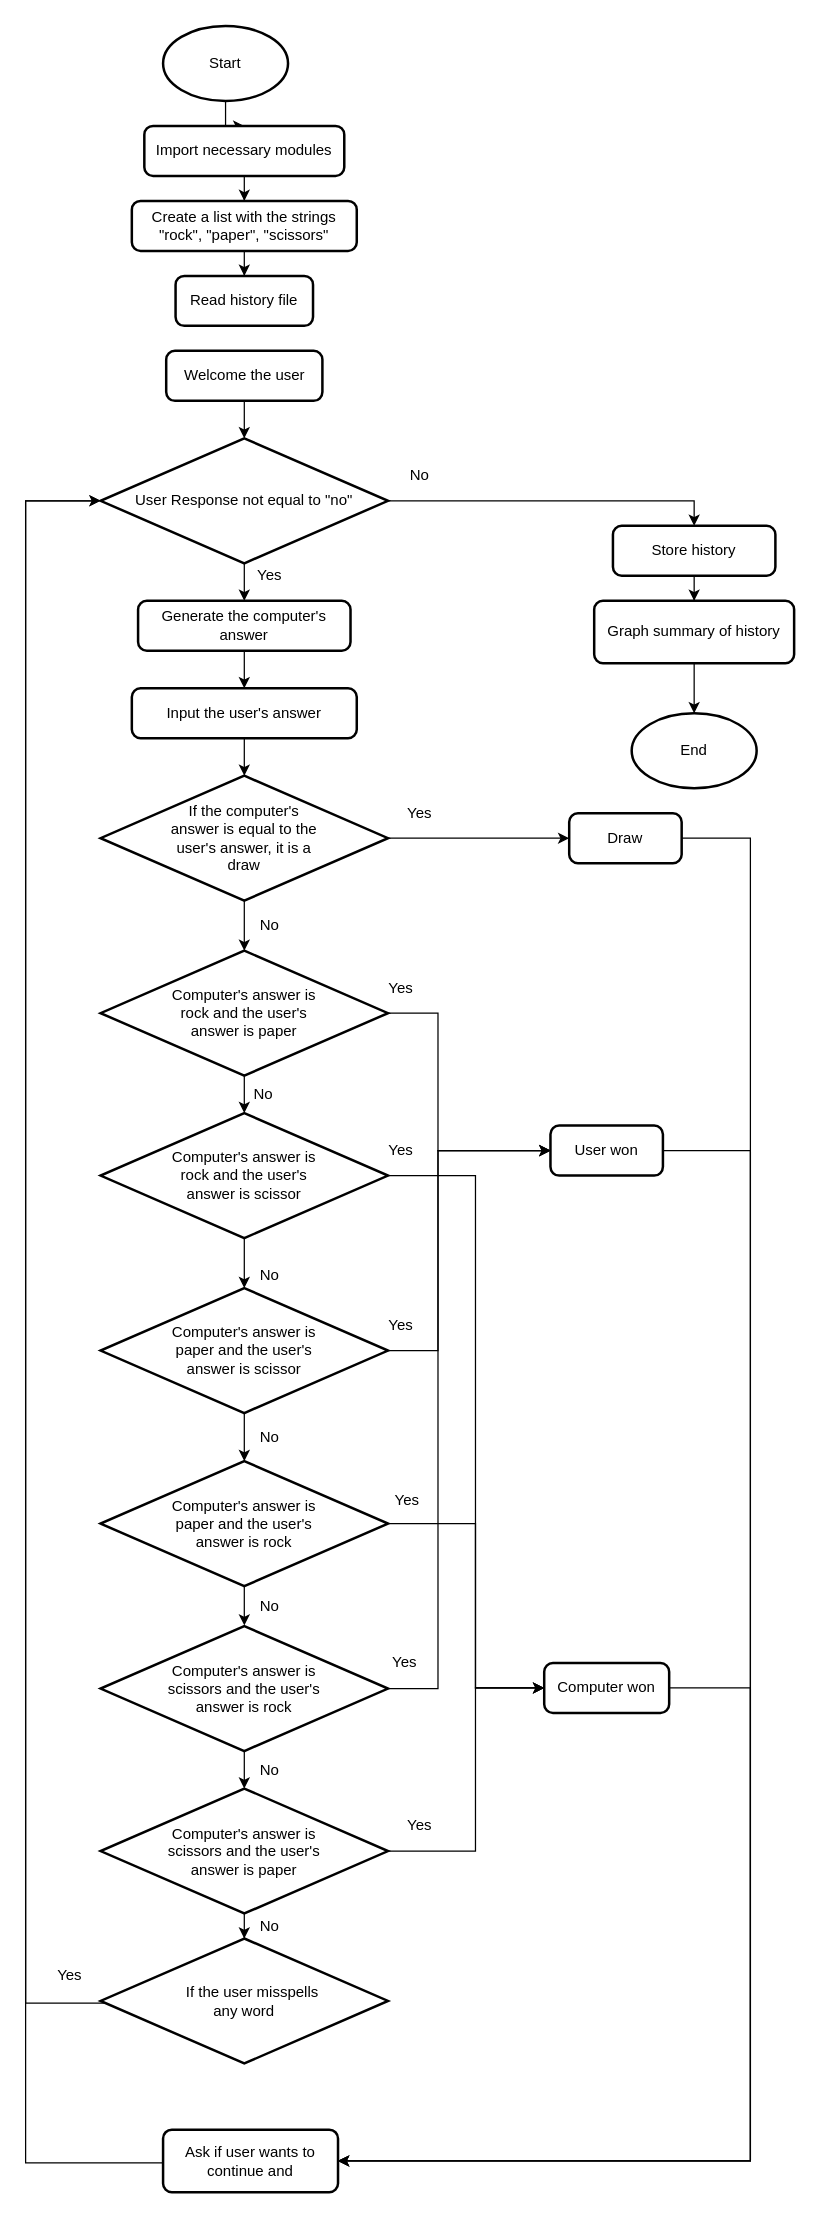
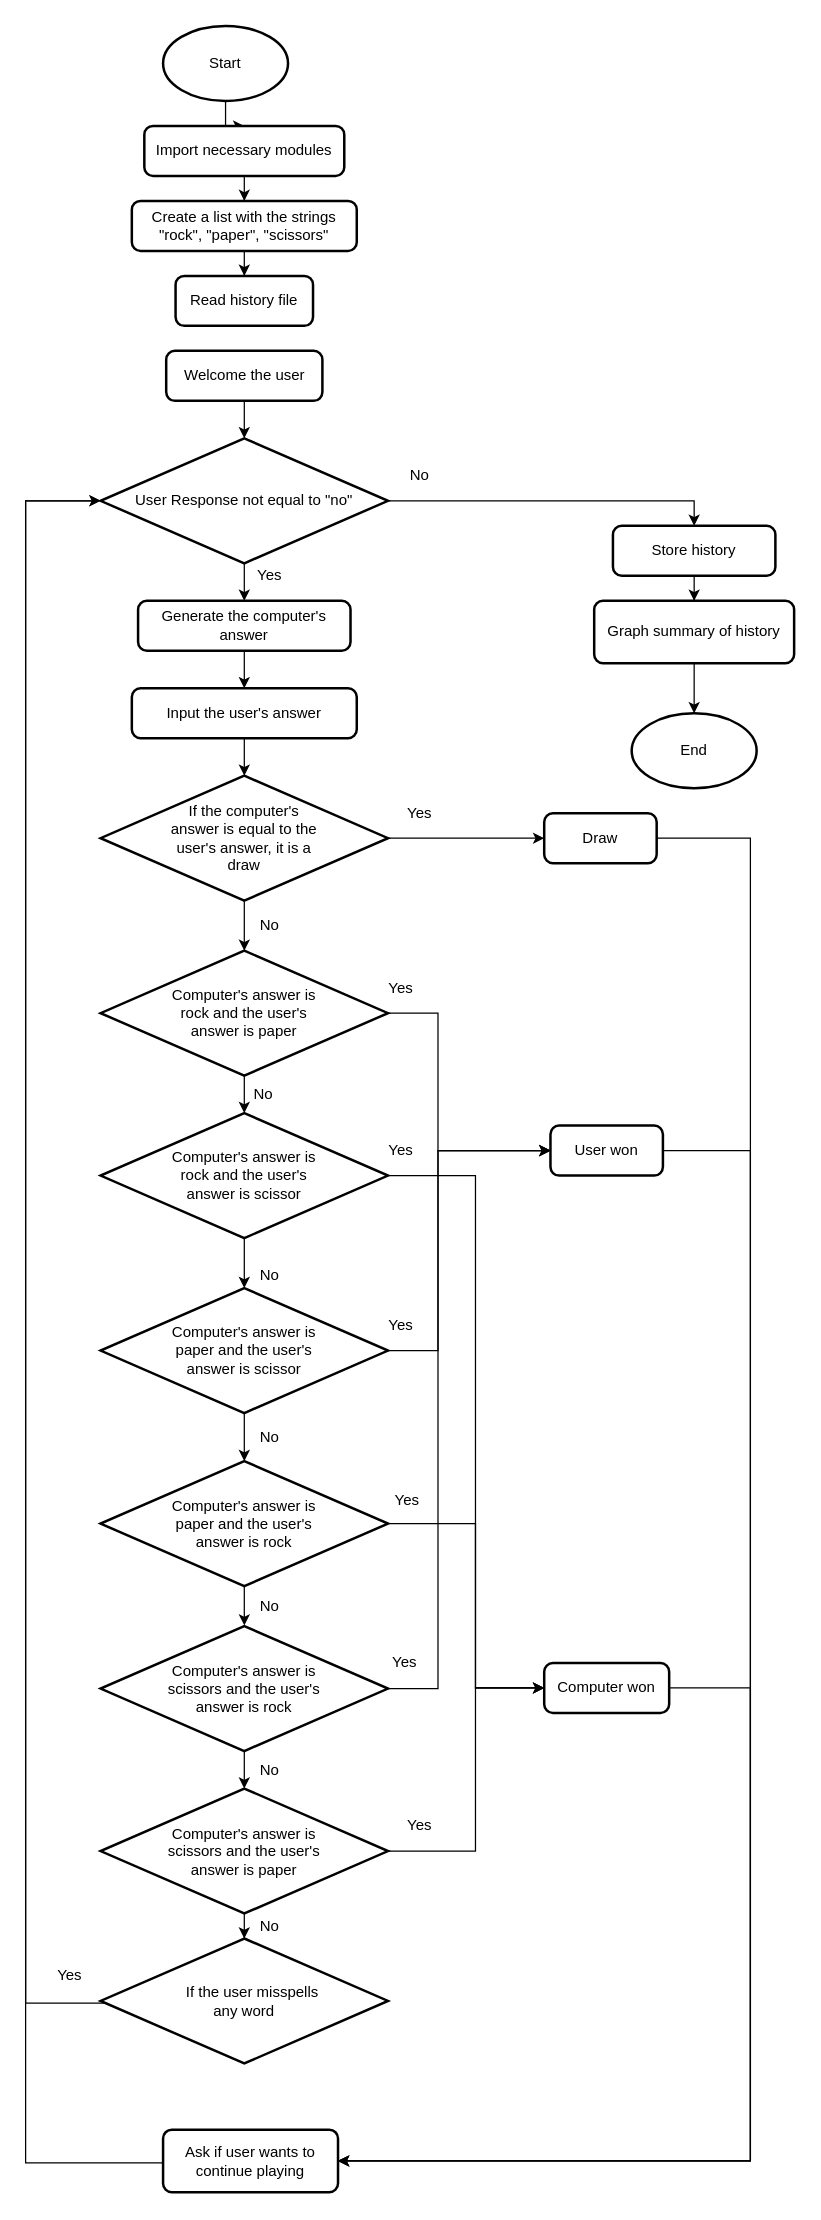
(626, 838) -> (601, 838)
(251, 2162) -> (251, 2162)
